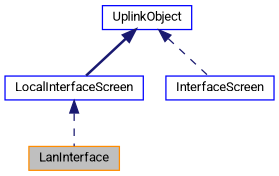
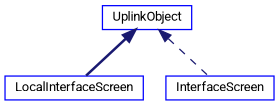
(74, 158) -> none
